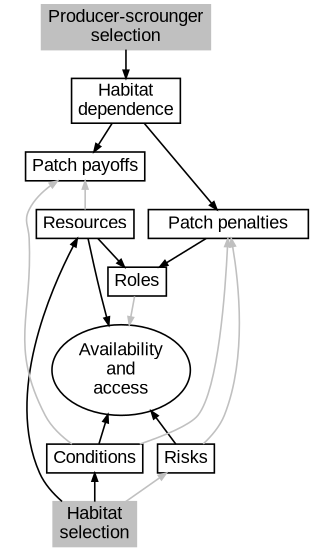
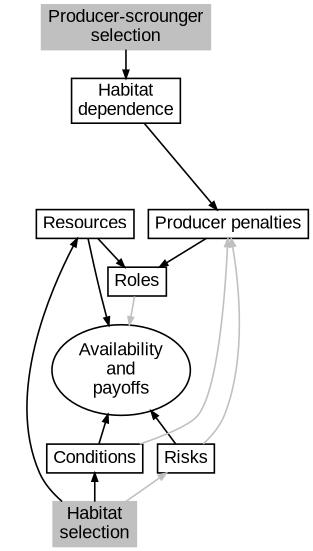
(85, 166) -> none
(228, 224) -> (228, 224)
(121, 370) -> (121, 370)
